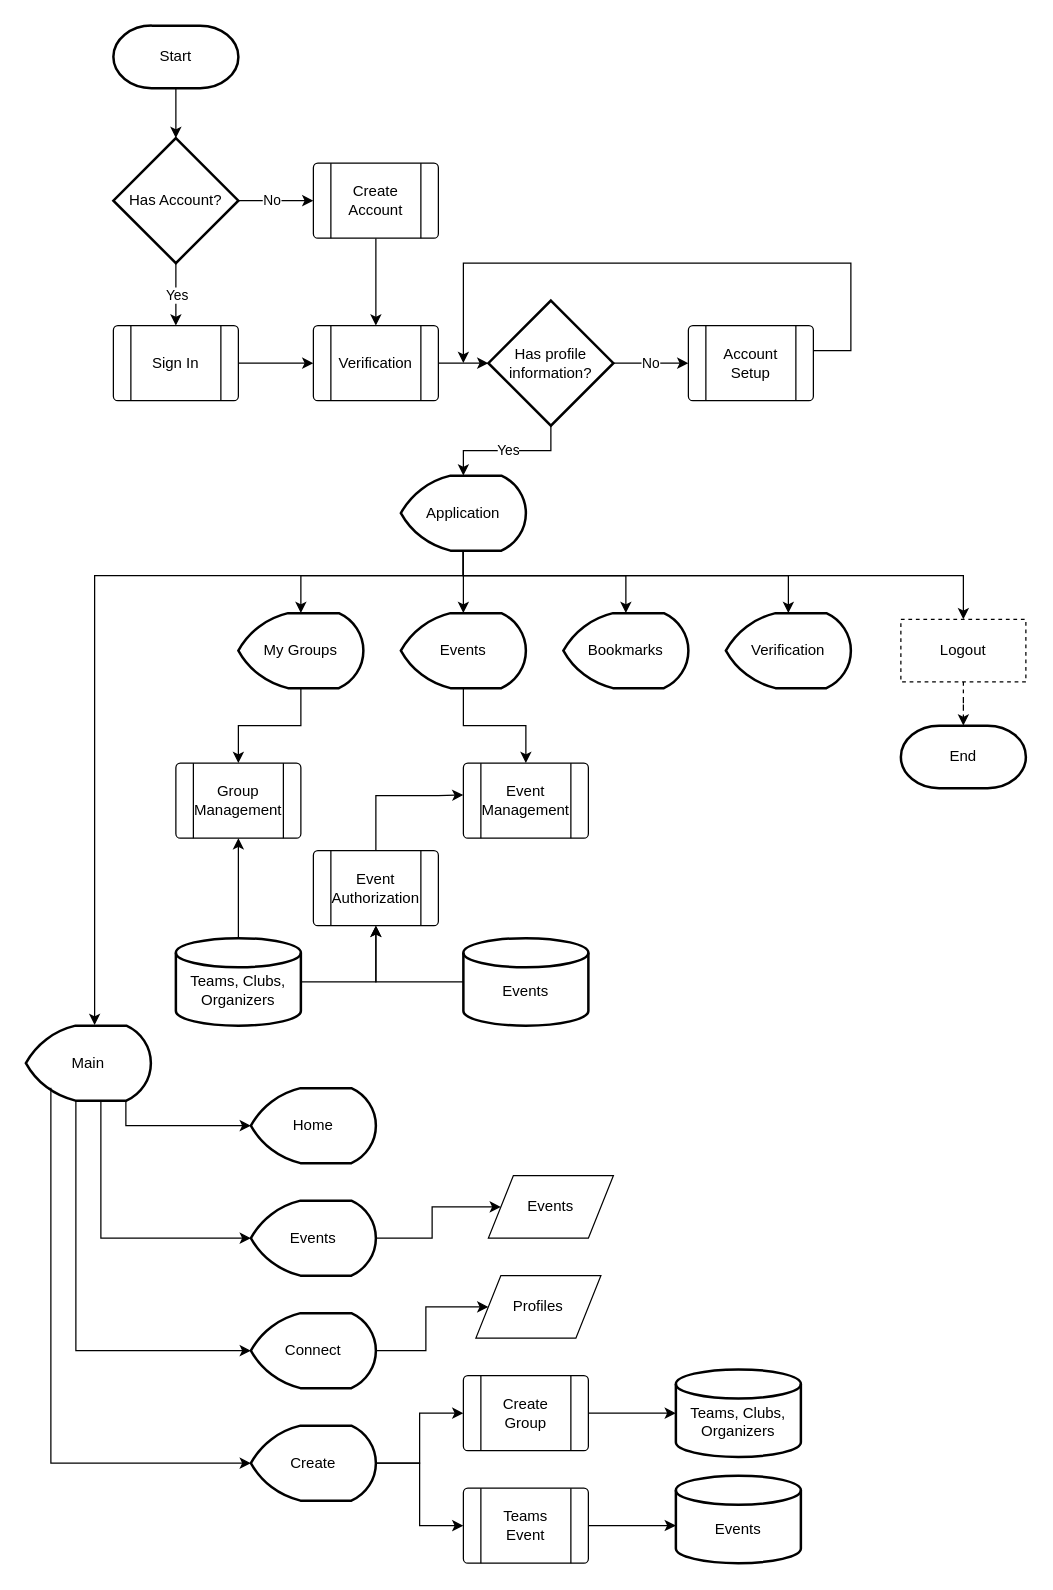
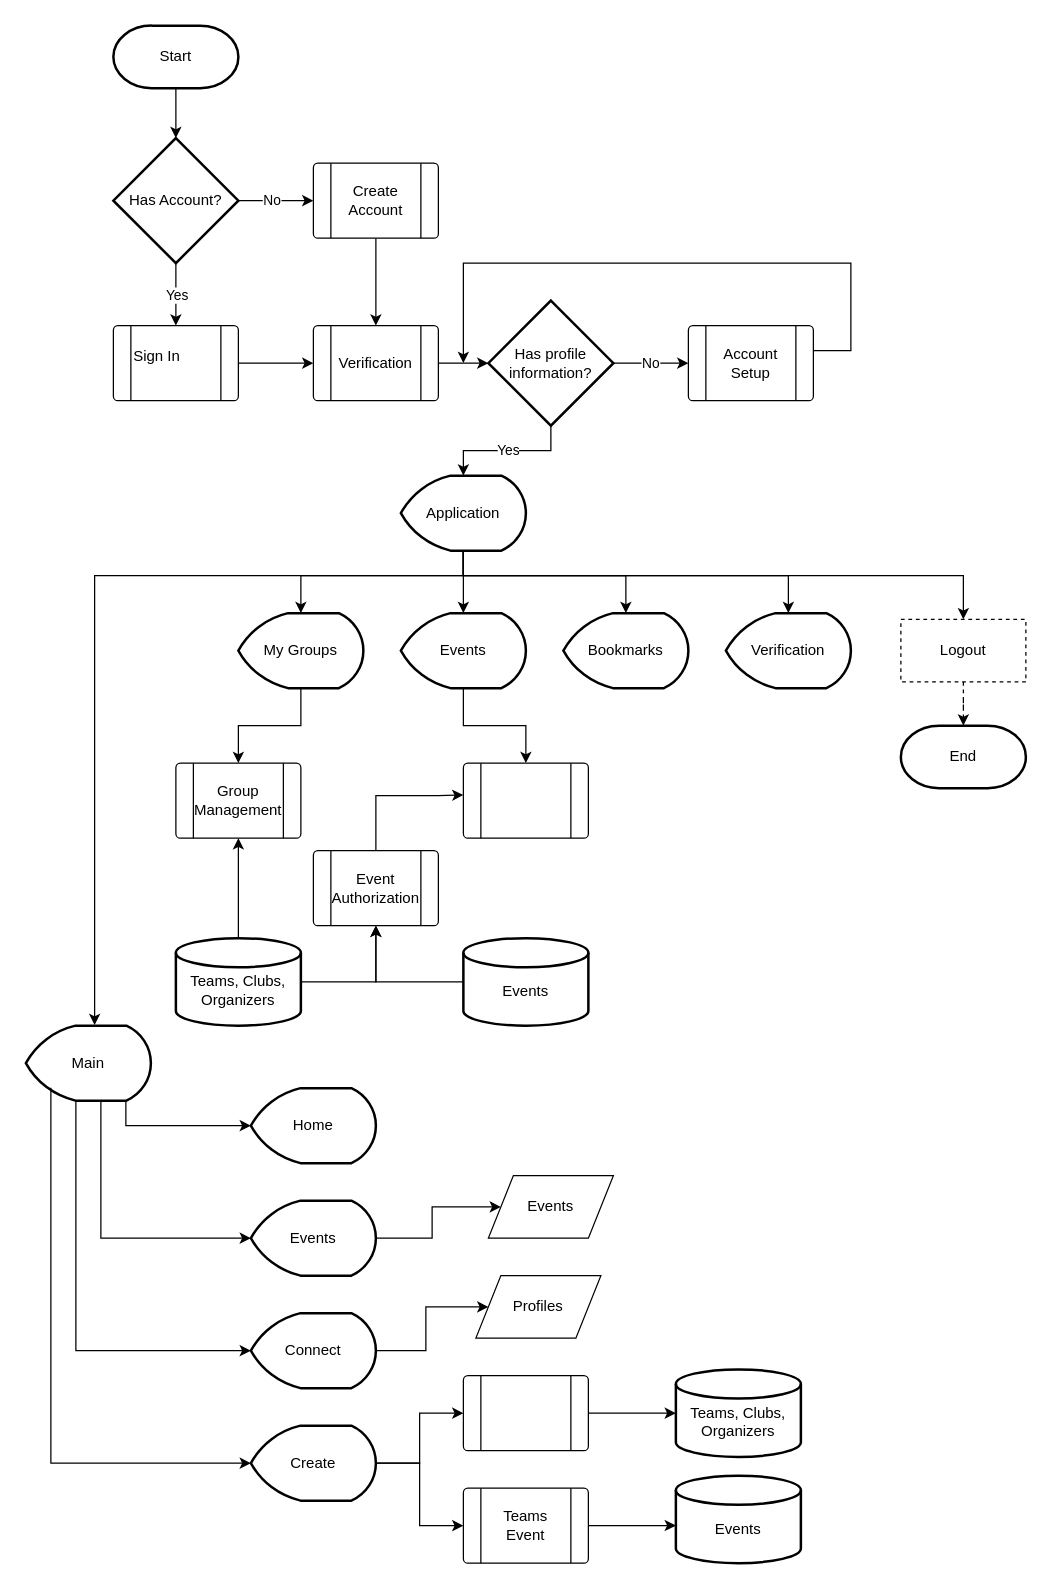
(176, 363) -> (157, 357)
(526, 801) -> none
(526, 1413) -> none
